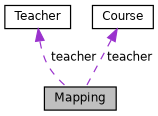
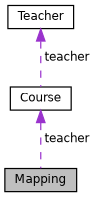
(49, 67) -> (41, 64)
